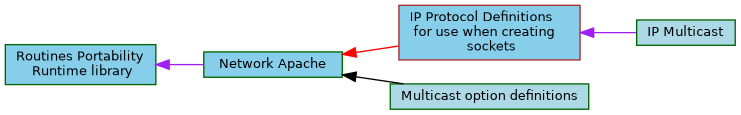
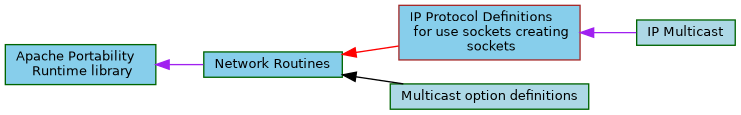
(489, 33) -> (489, 33)
(81, 65) -> (81, 65)
(273, 65) -> (273, 65)
